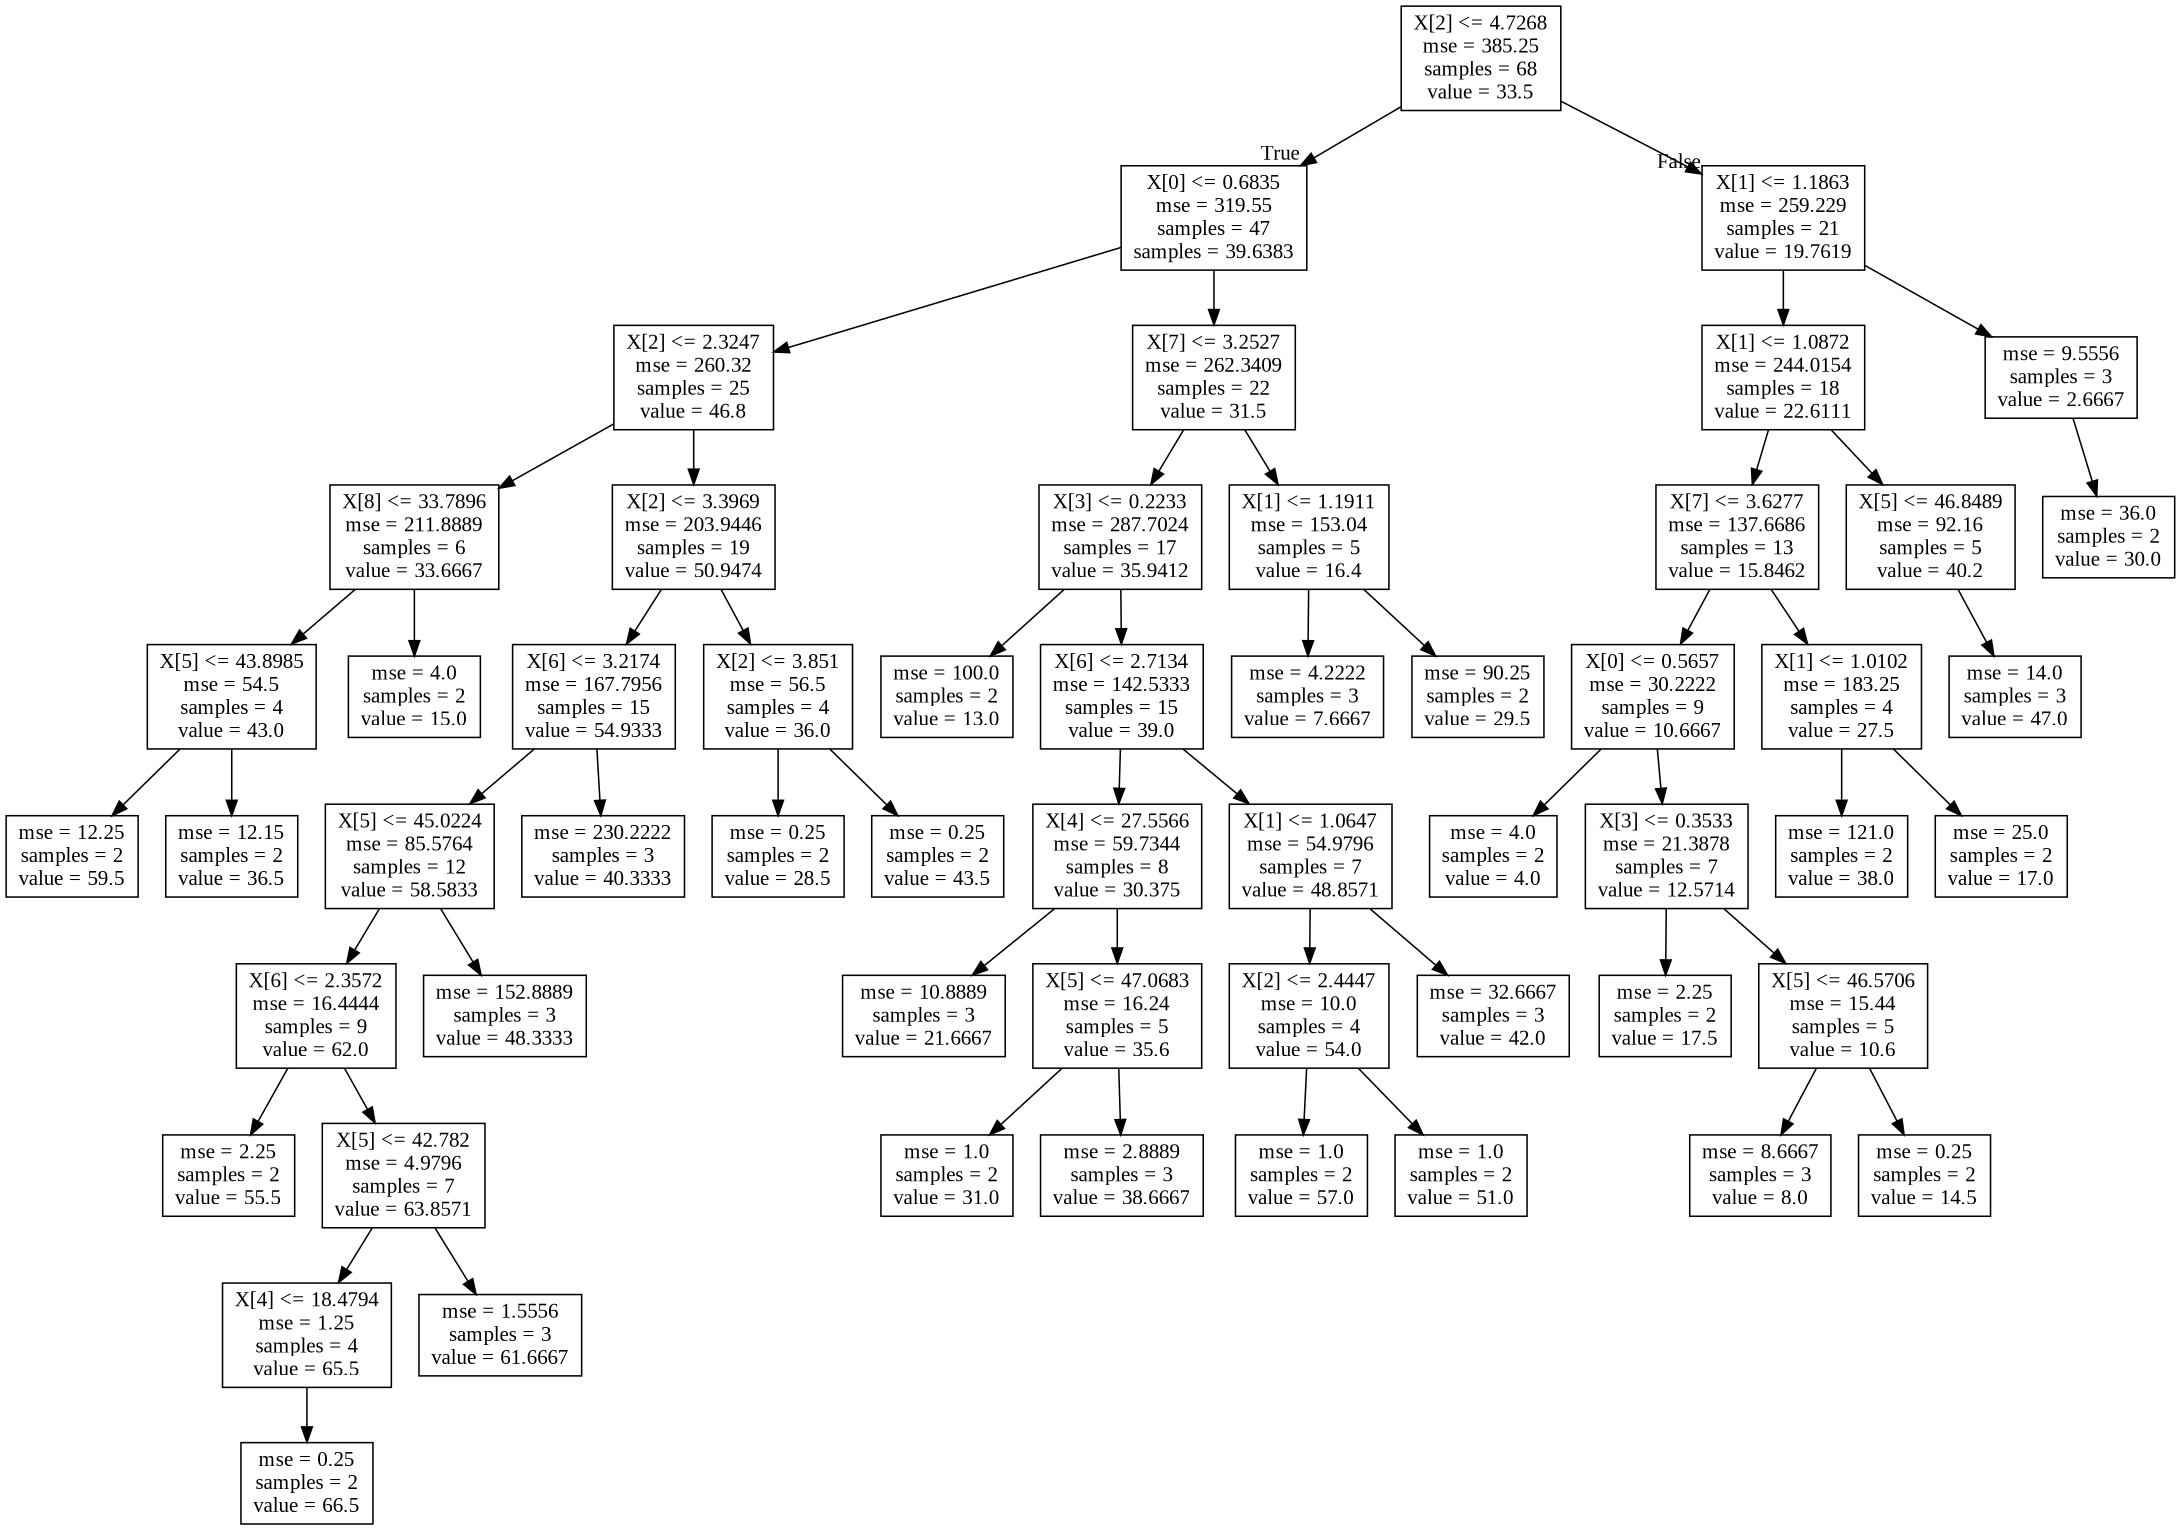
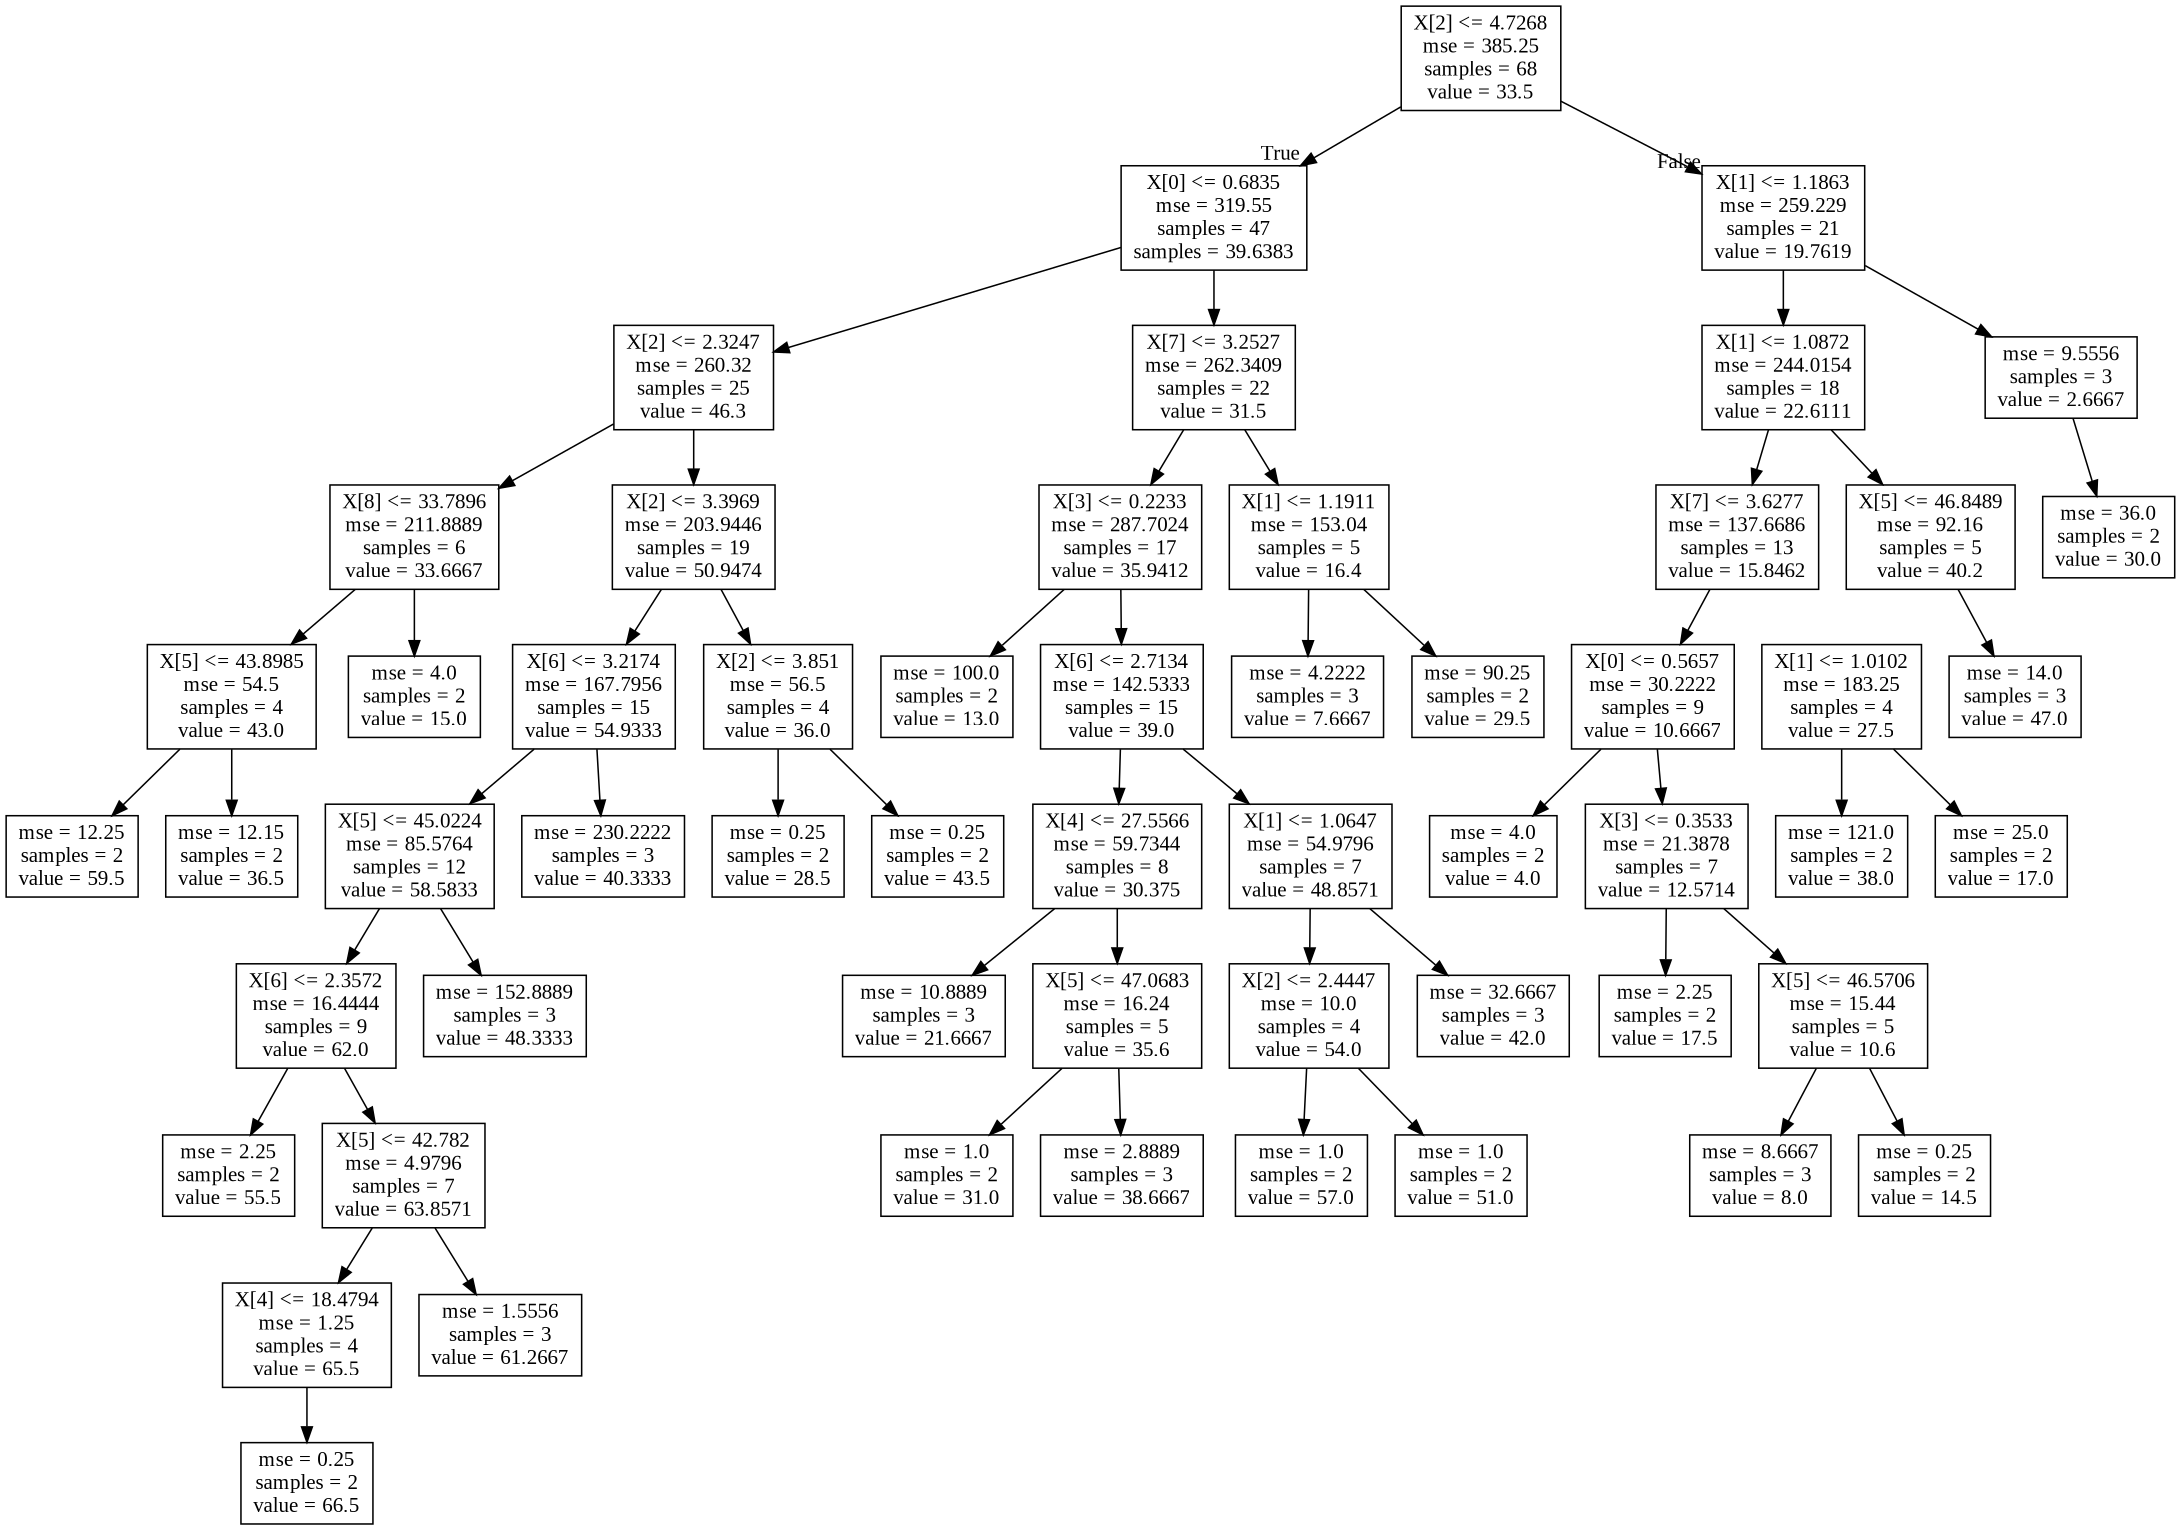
(694, 378) -> (694, 378)
(1785, 610) -> none
(500, 1335) -> (500, 1335)
